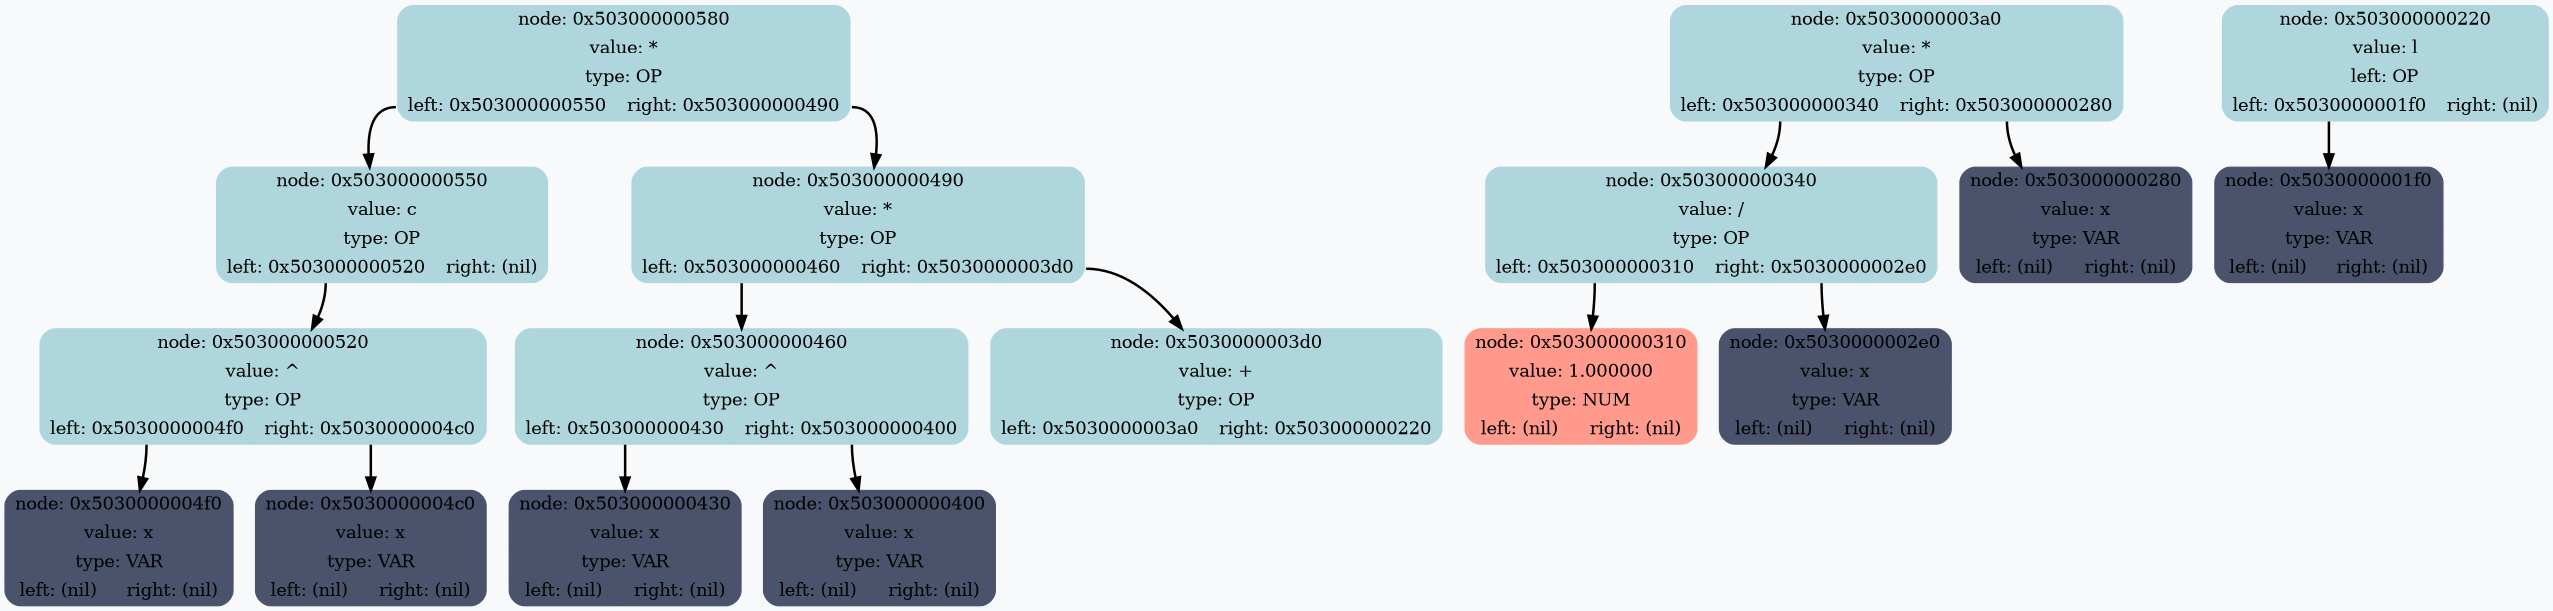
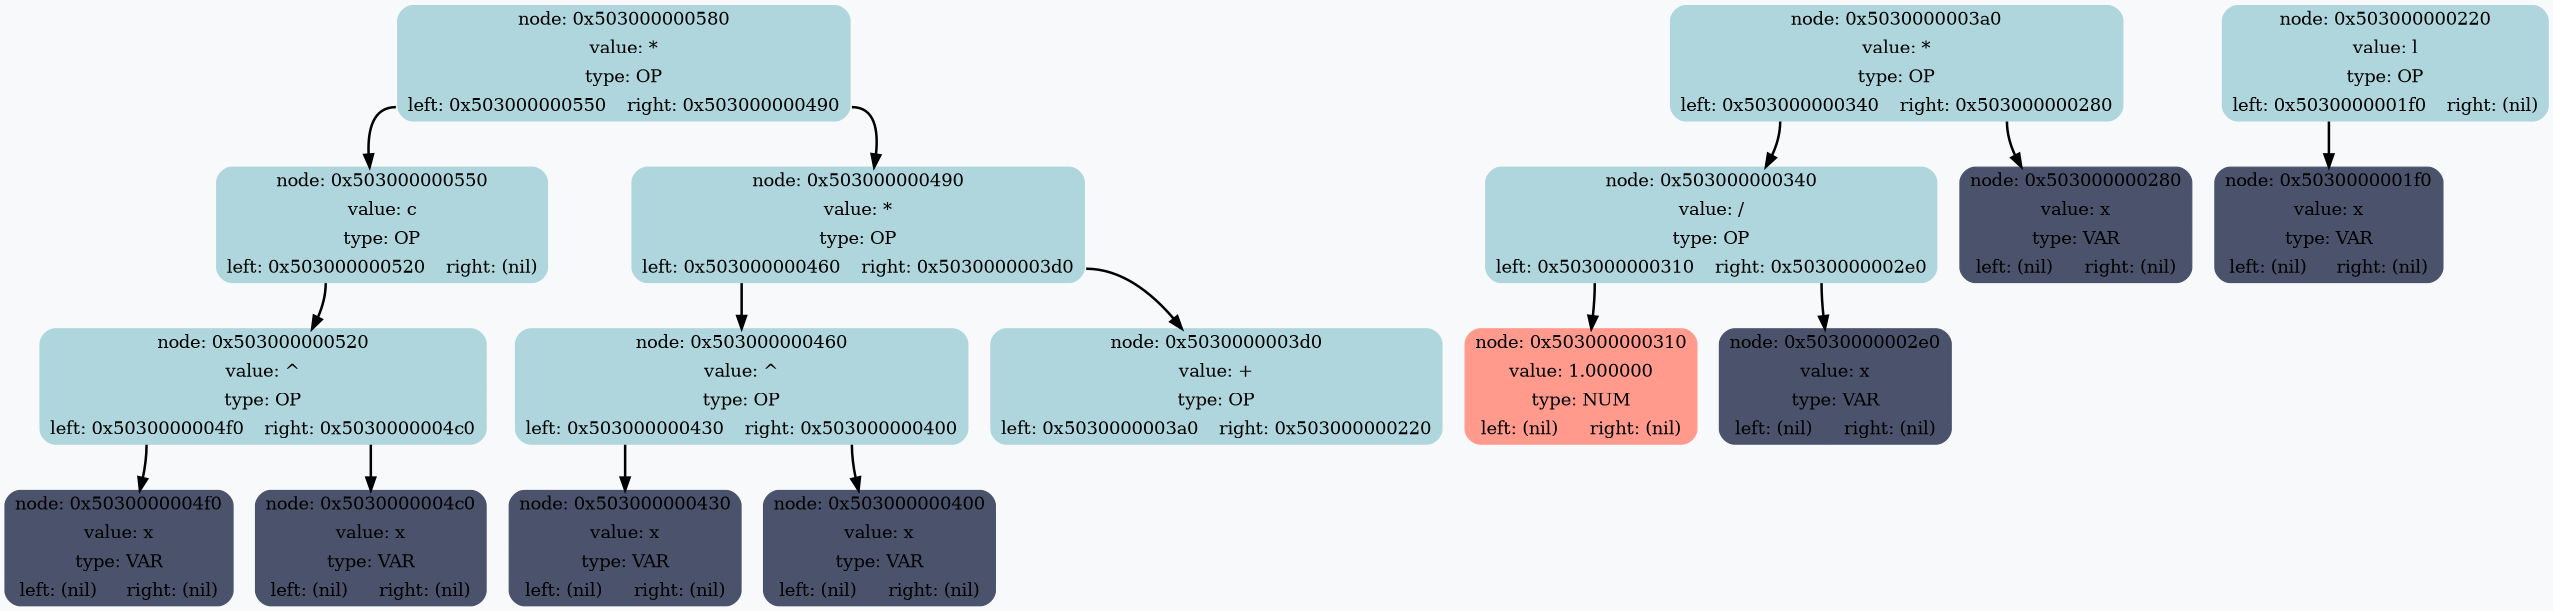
(2385, 77) -> (2385, 77)
